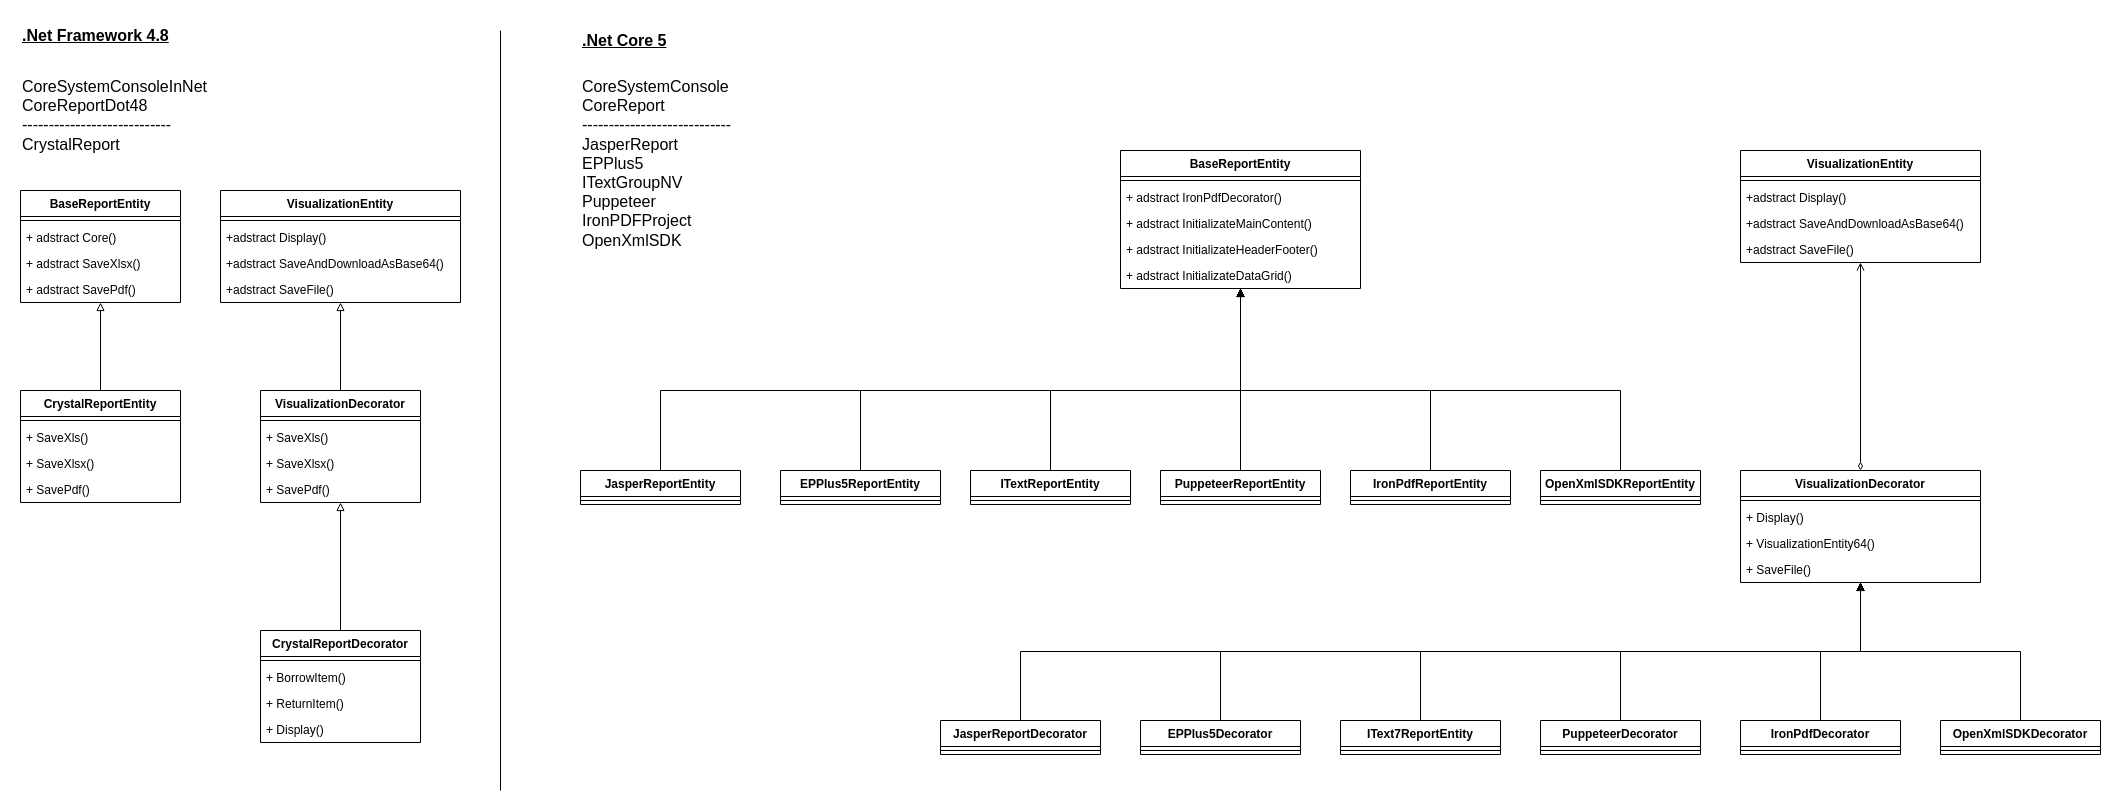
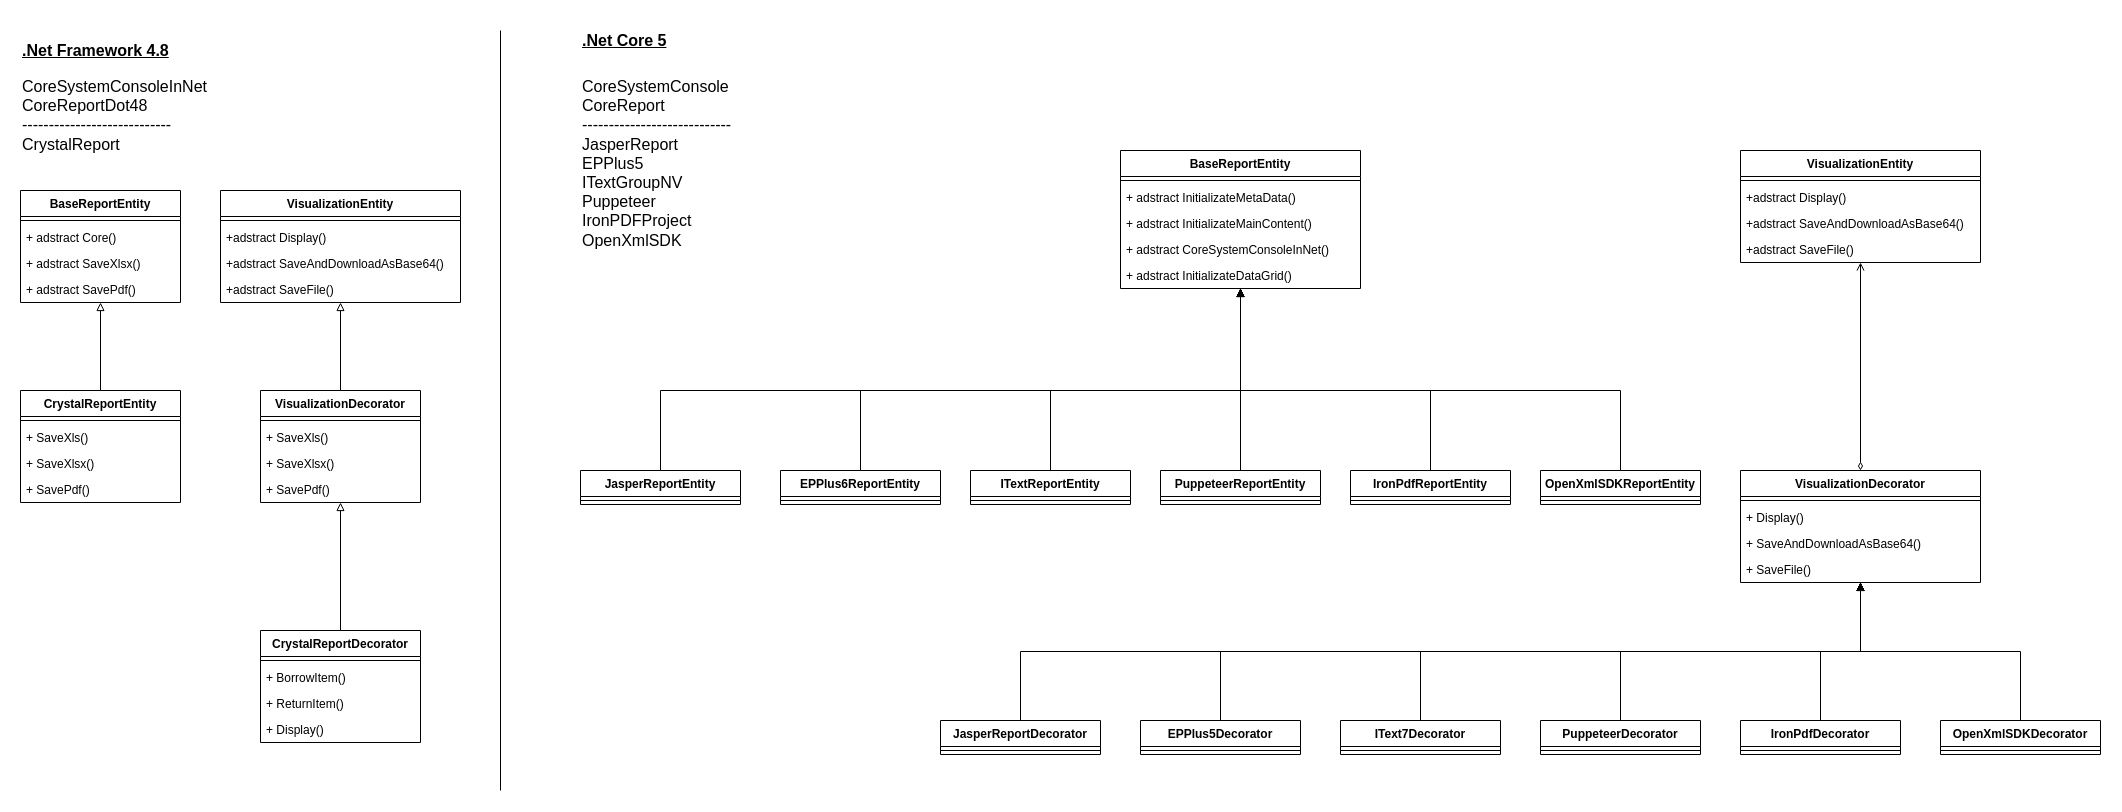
(161, 36) -> (161, 51)
(1220, 198) -> (1228, 198)
(1241, 250) -> (1239, 250)
(860, 484) -> (860, 484)
(1821, 544) -> (1834, 544)
(1420, 734) -> (1420, 734)
